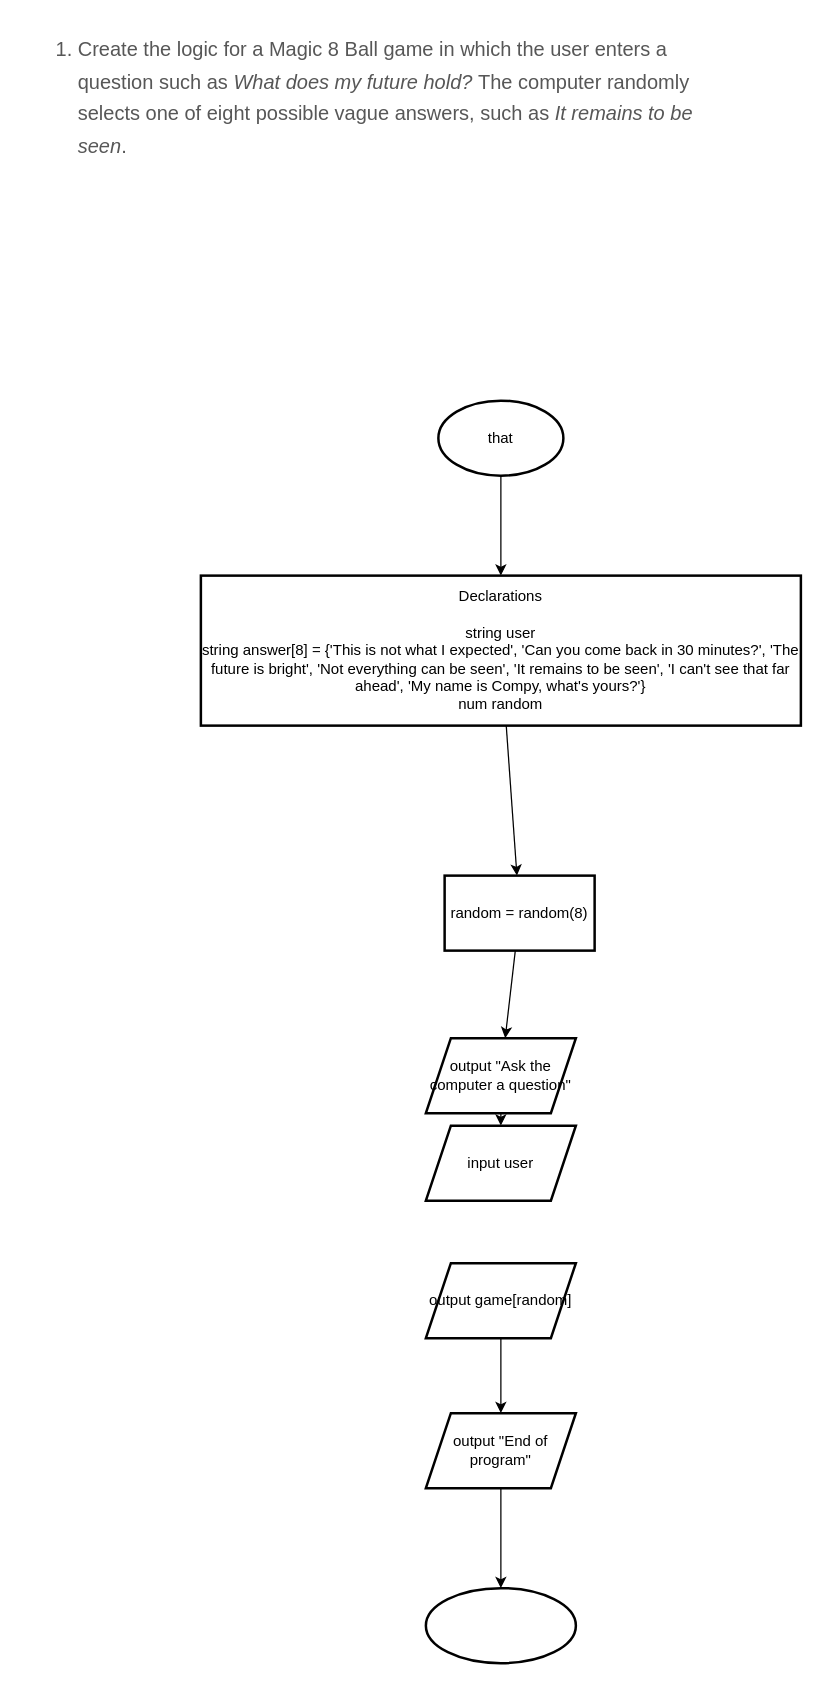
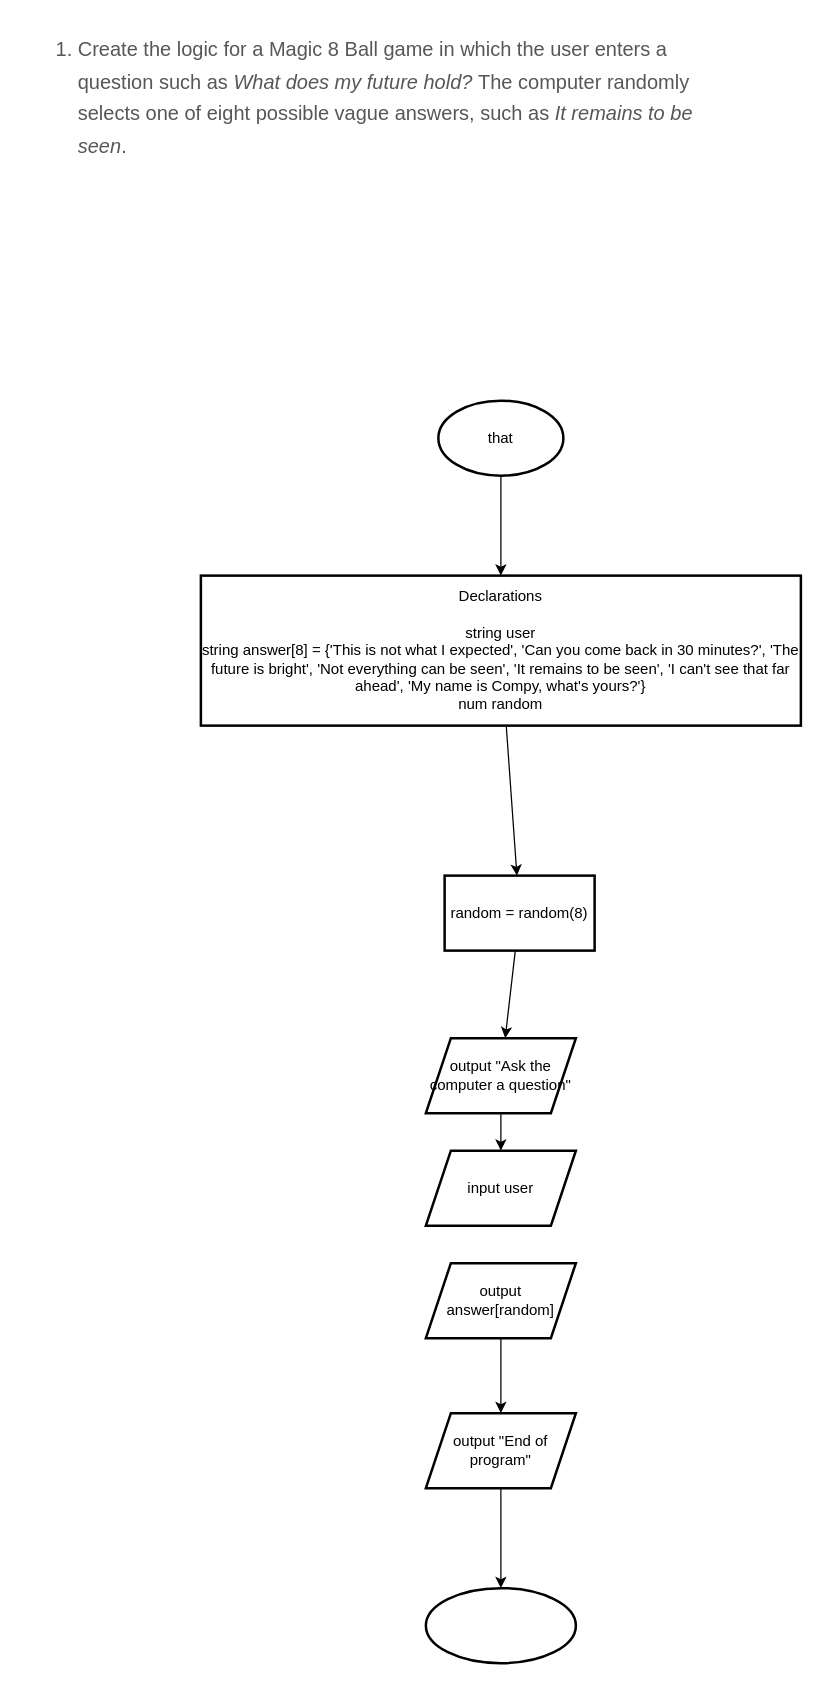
(501, 1163) -> (501, 1188)
(501, 1301) -> (501, 1301)
